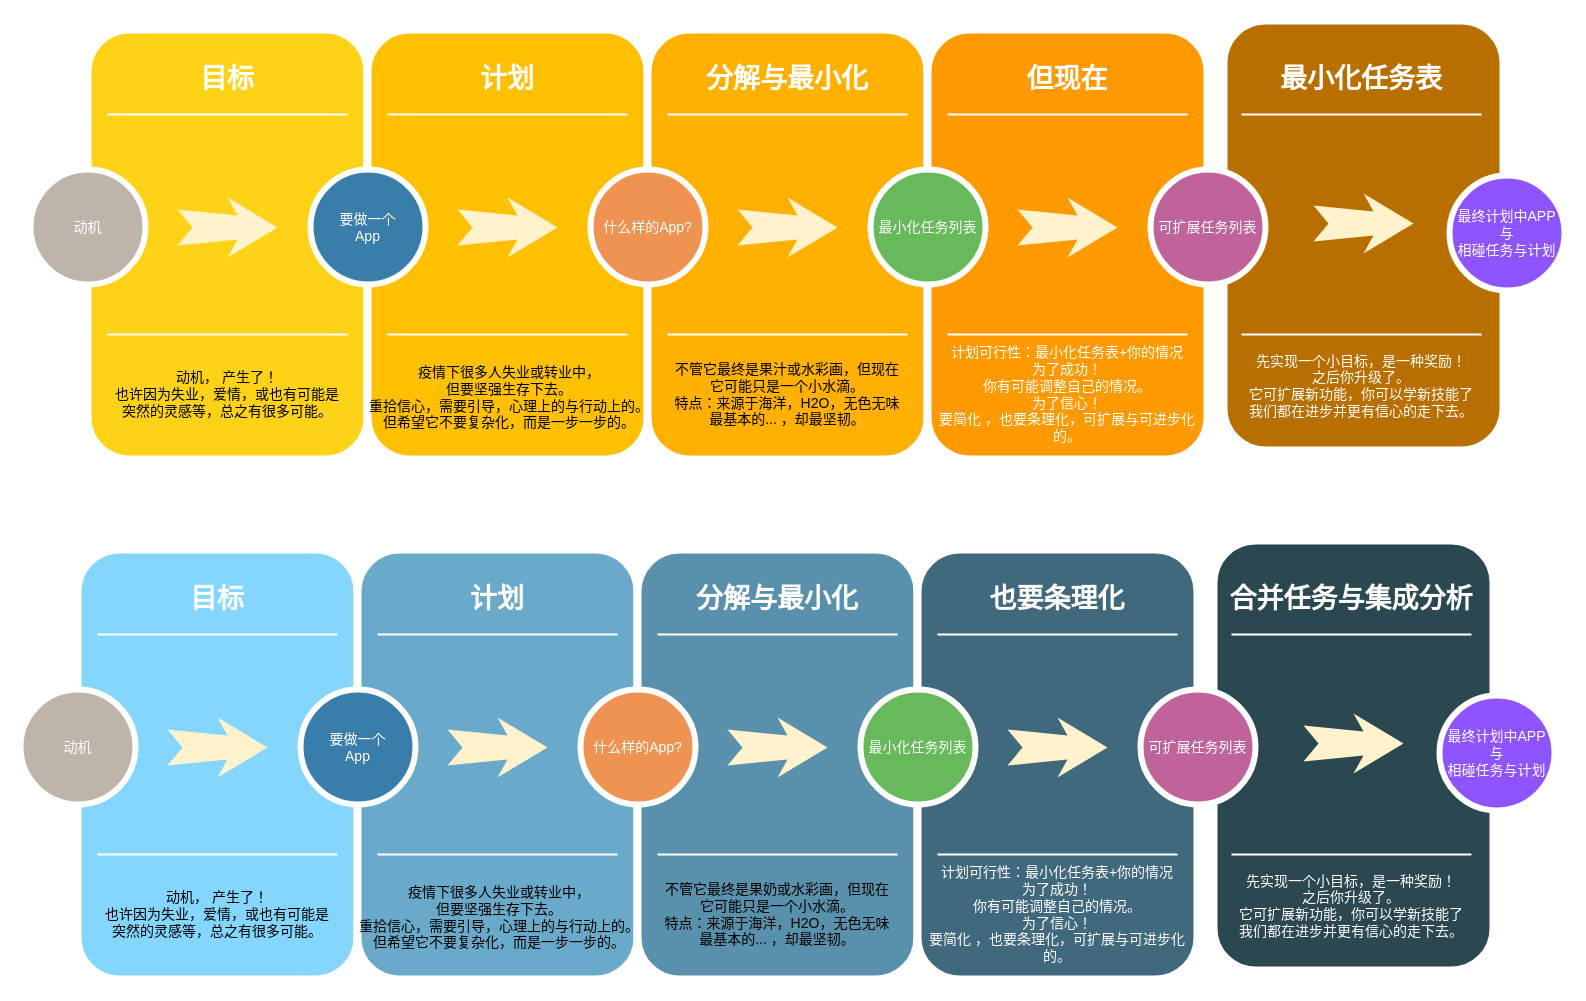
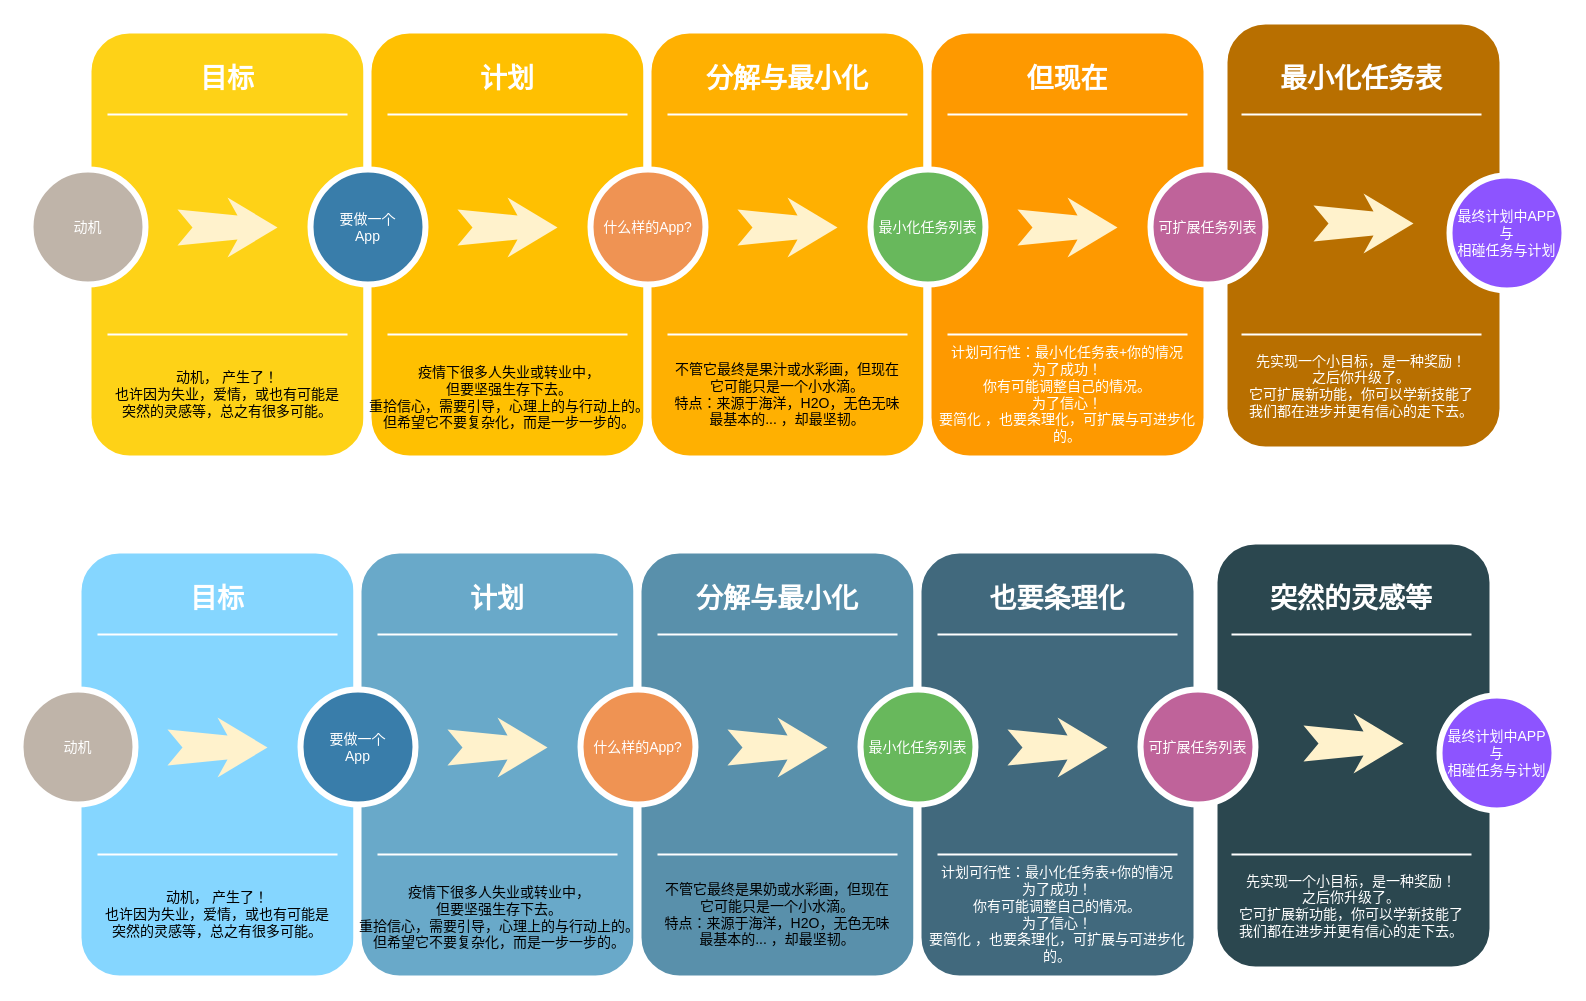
(1352, 600) -> (1352, 600)
